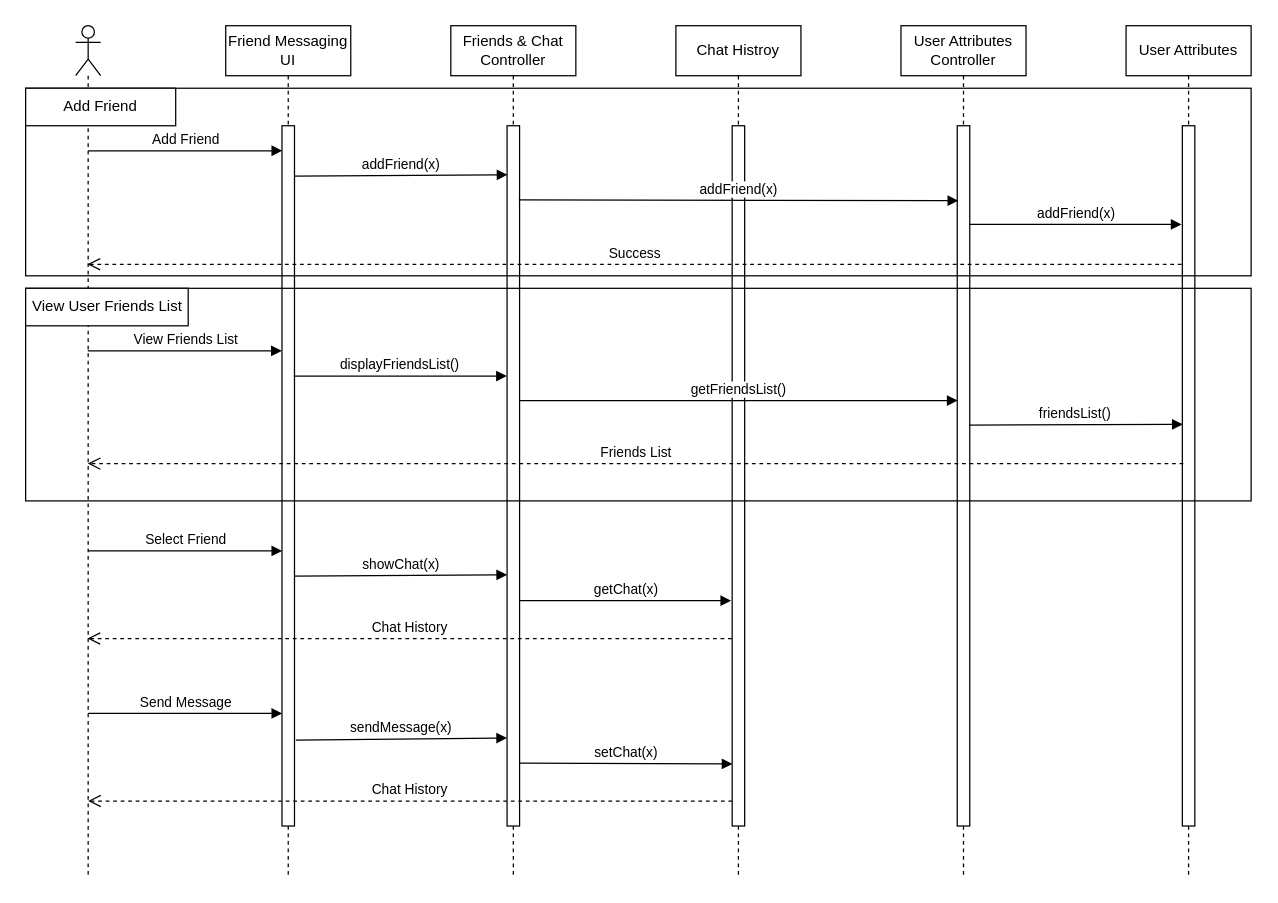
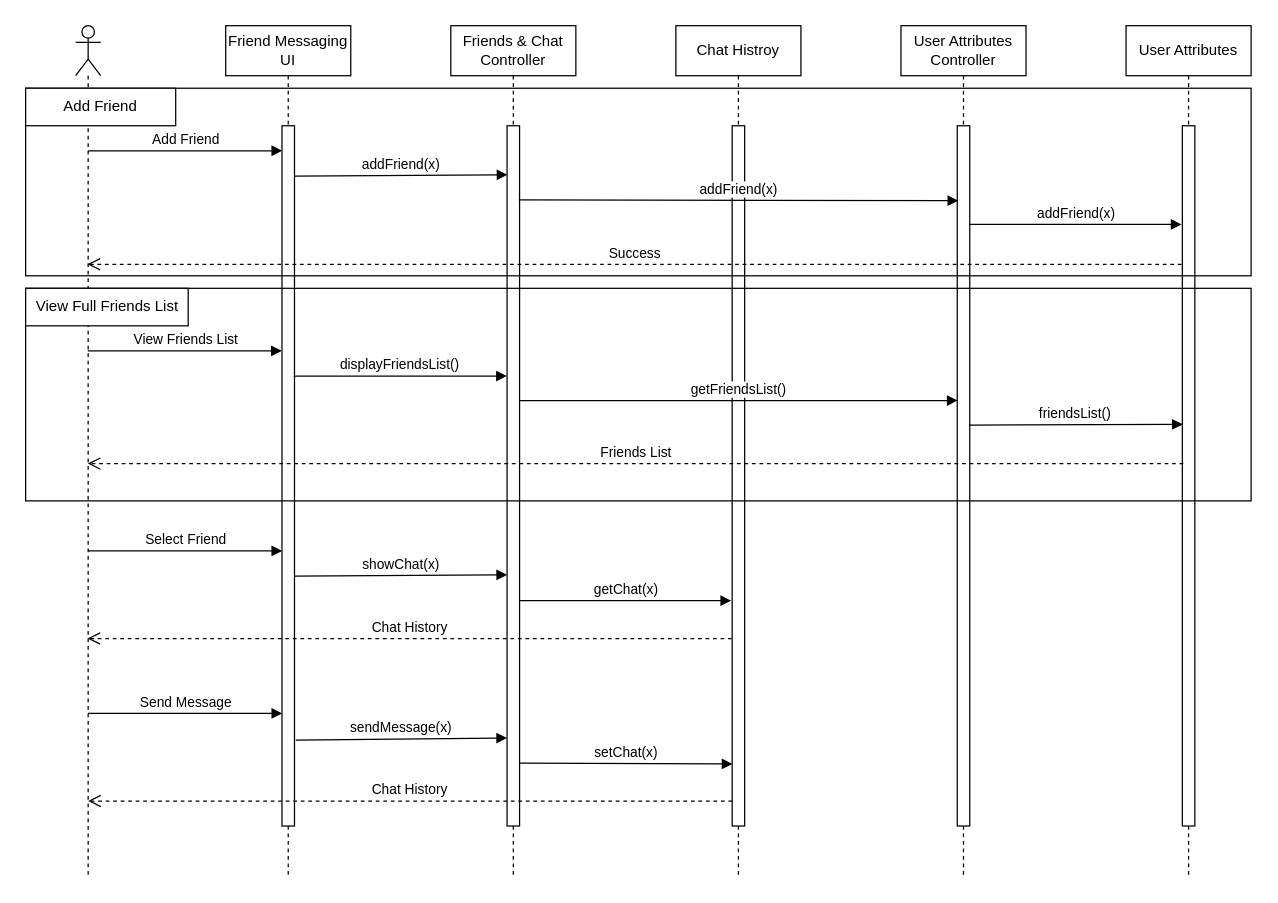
(108, 307) -> (108, 307)
